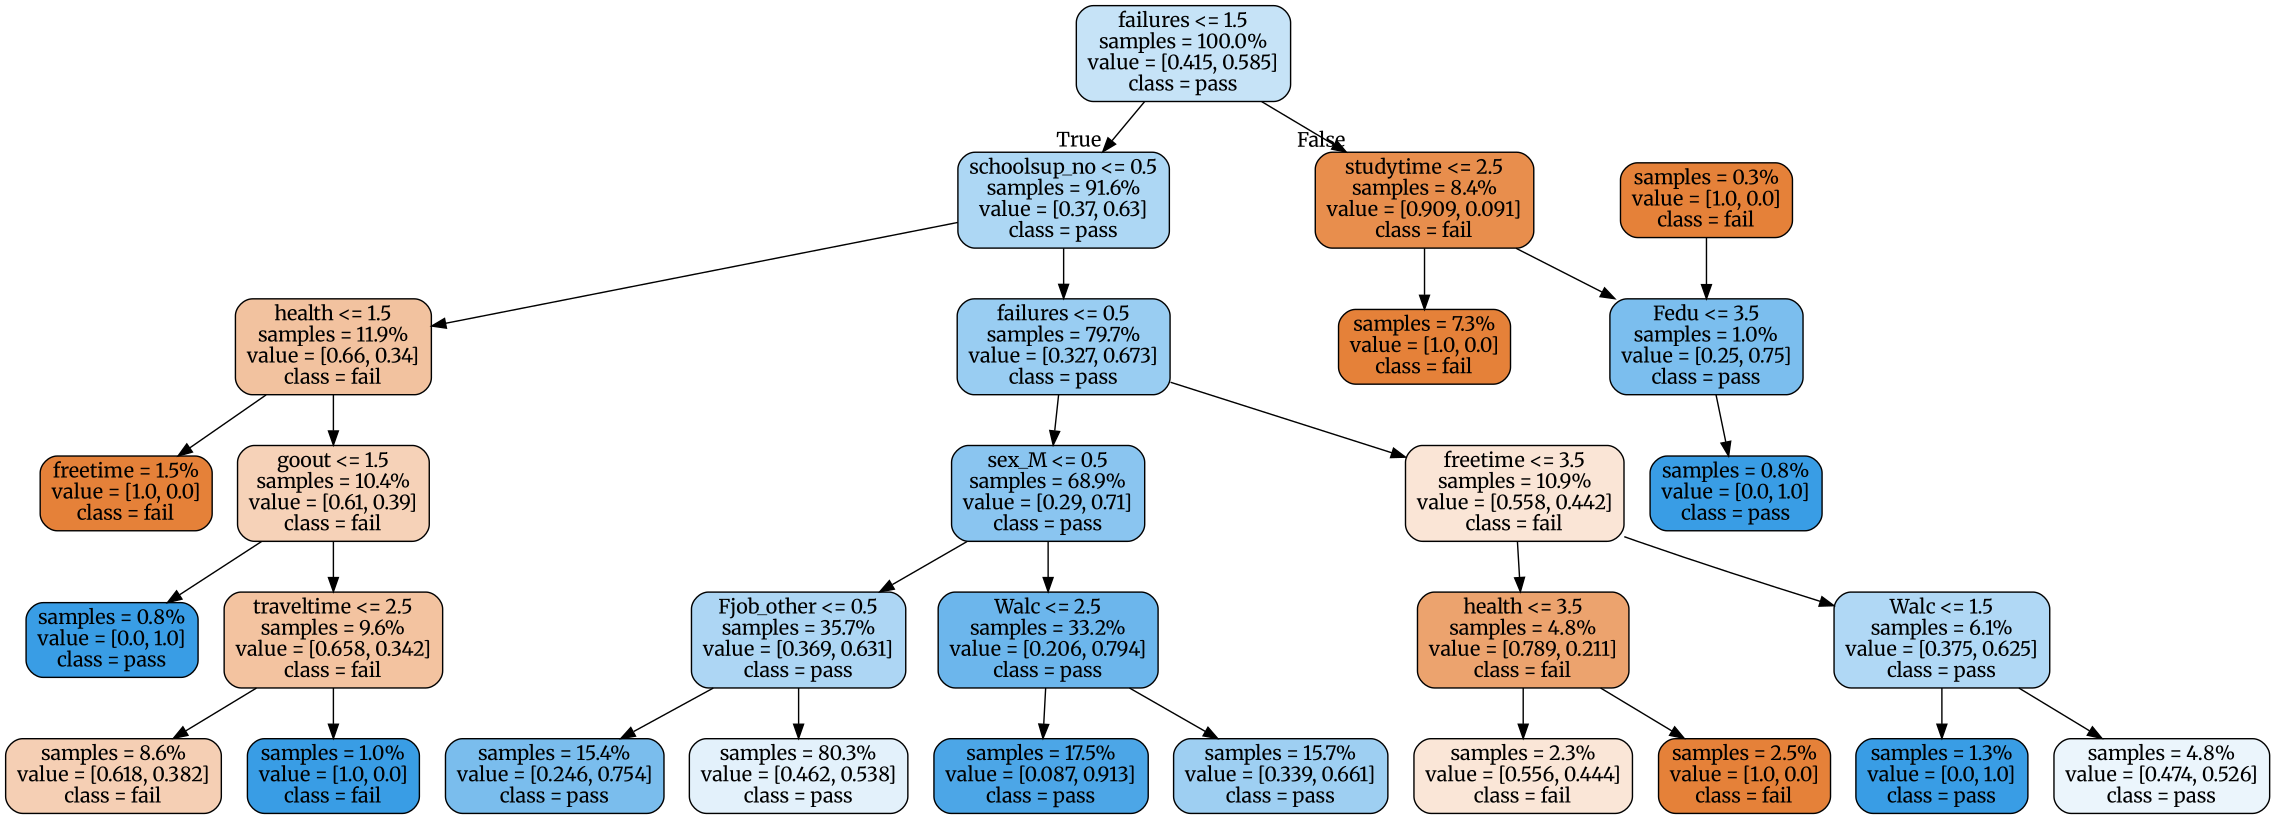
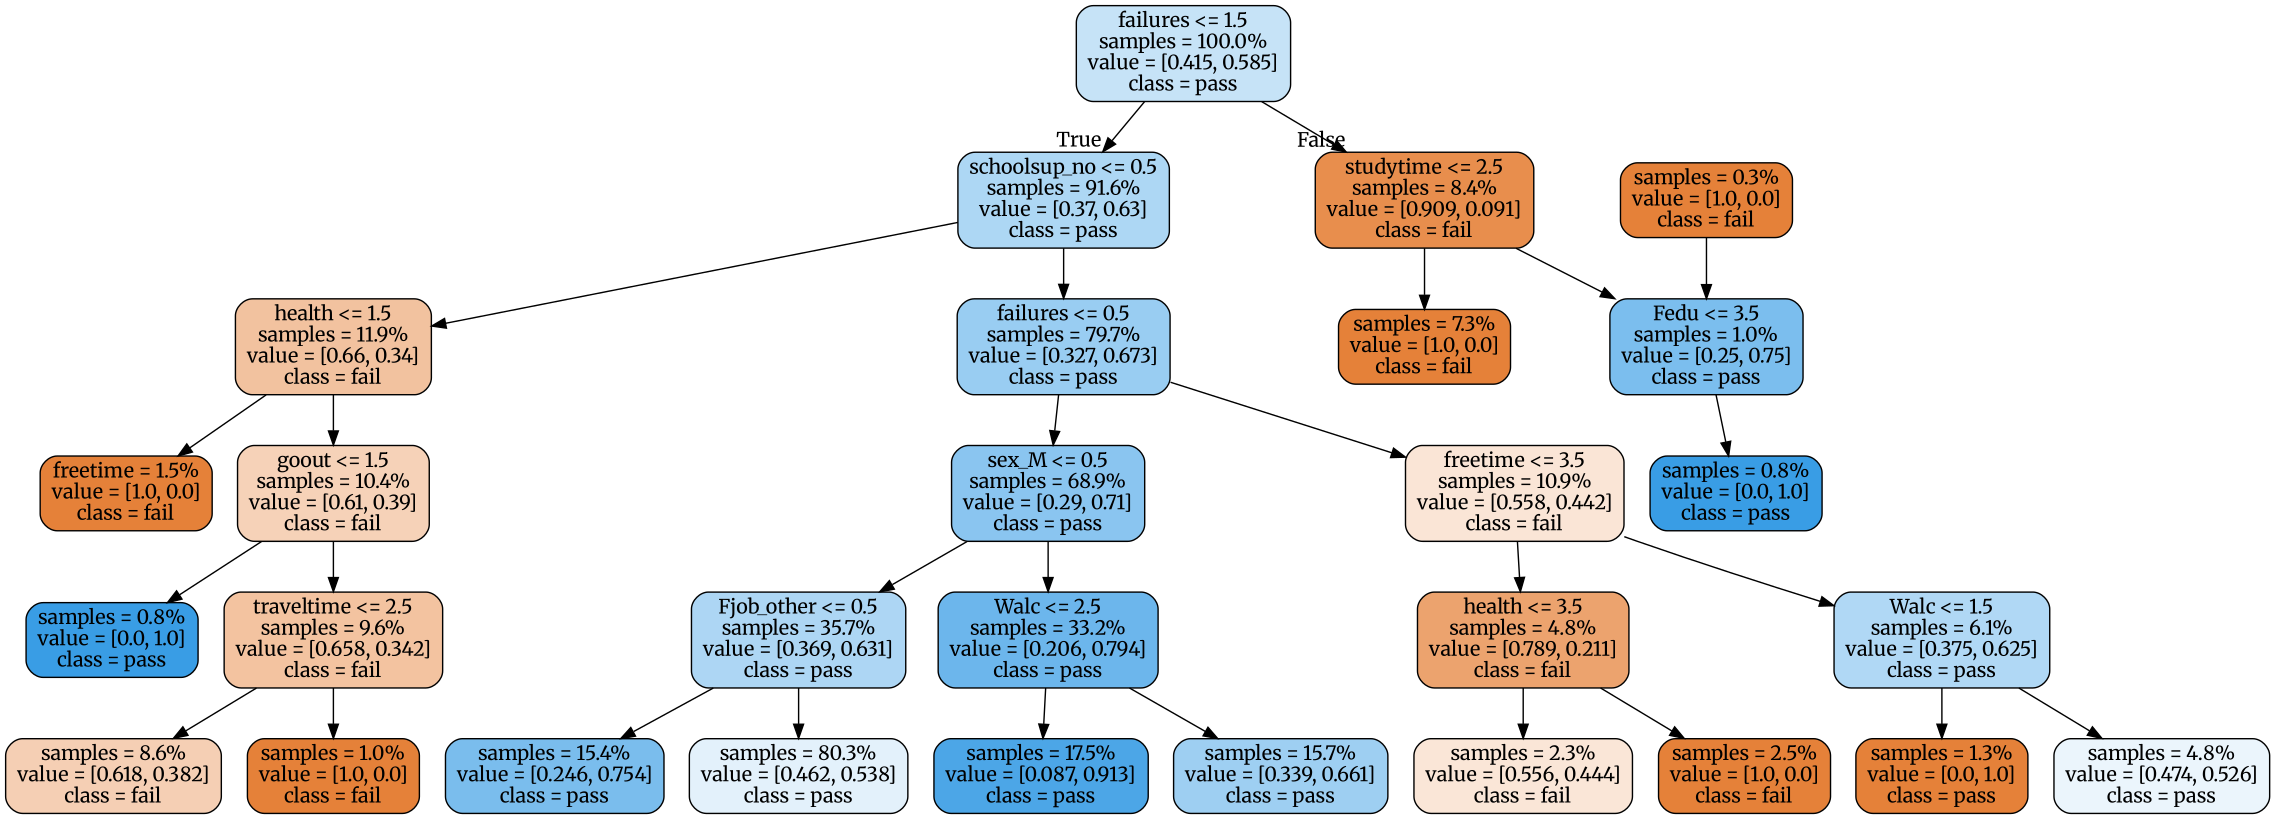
(333, 776) -> (333, 776)
(1942, 776) -> (1942, 776)
